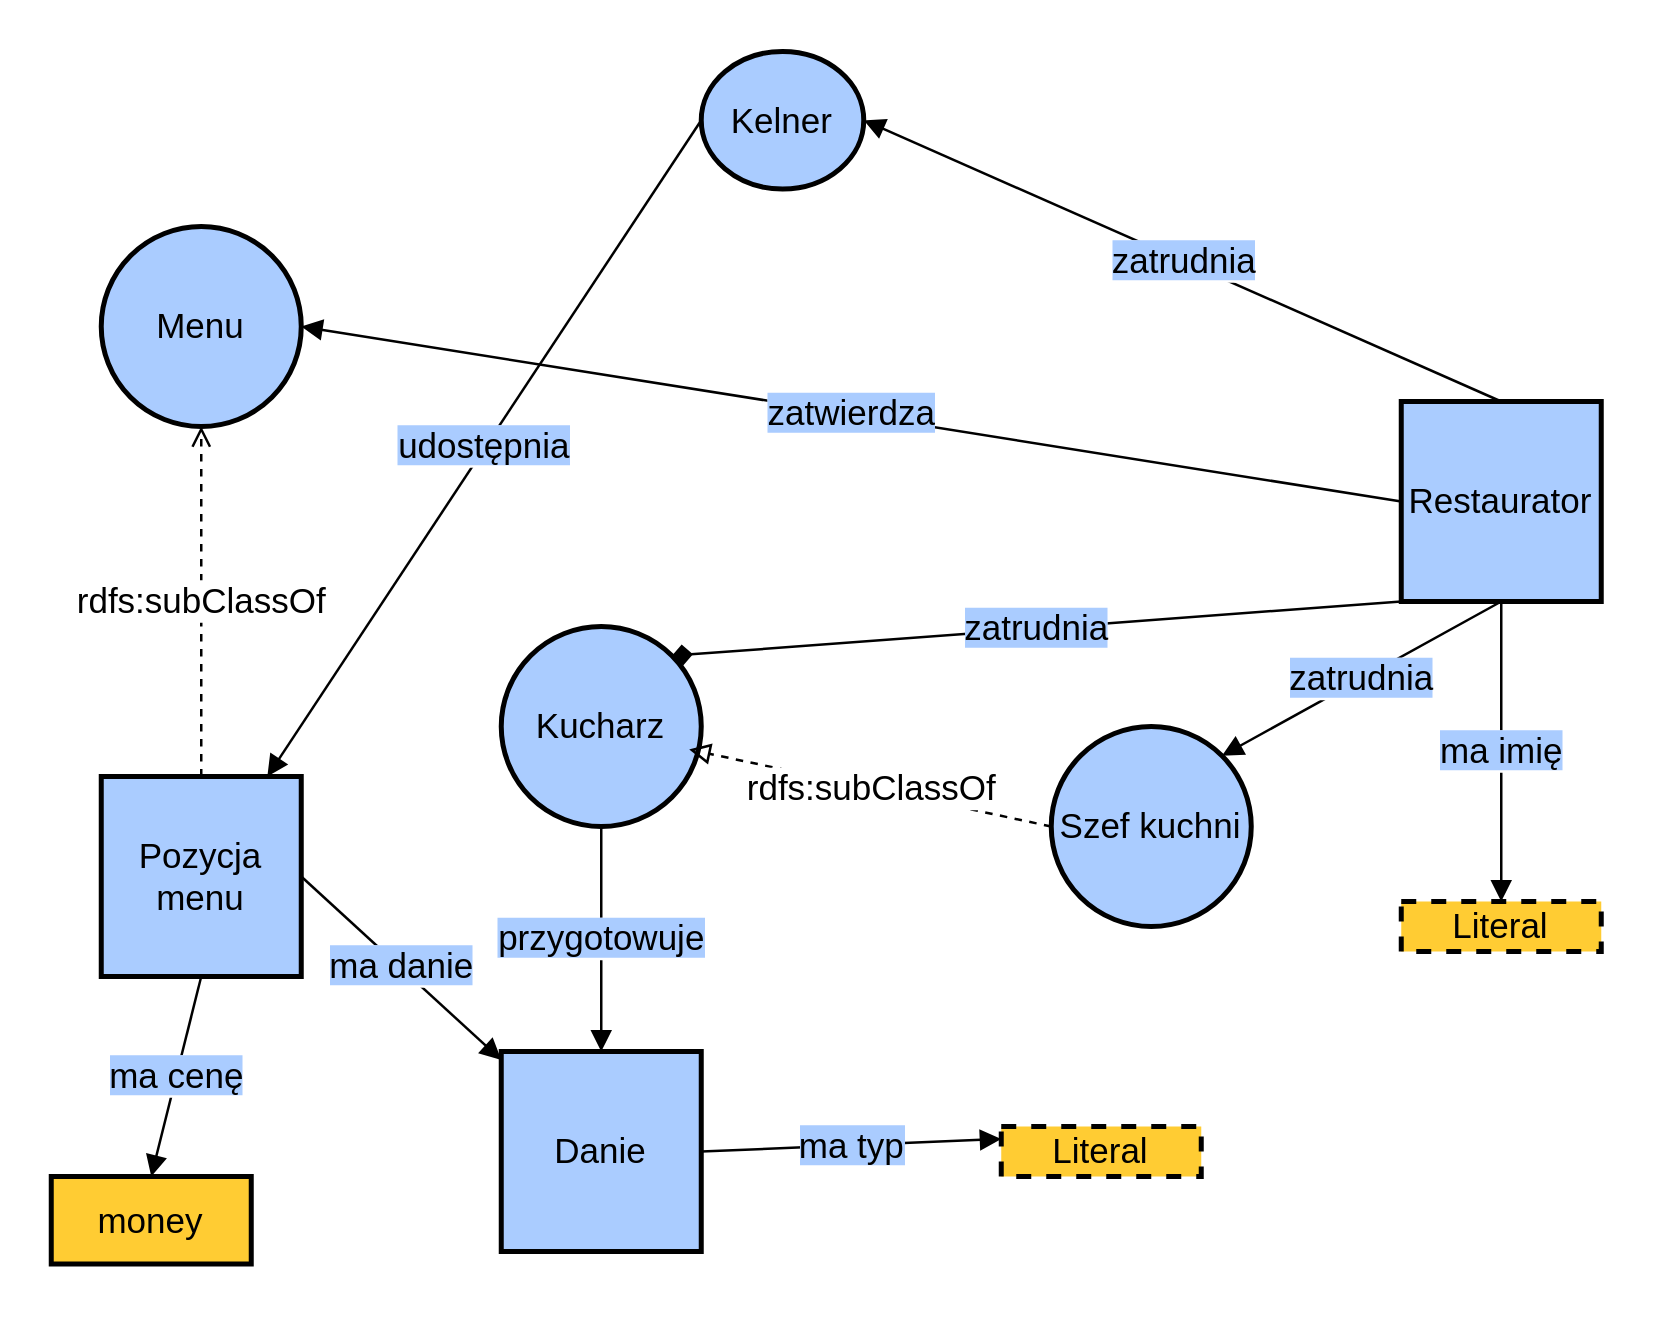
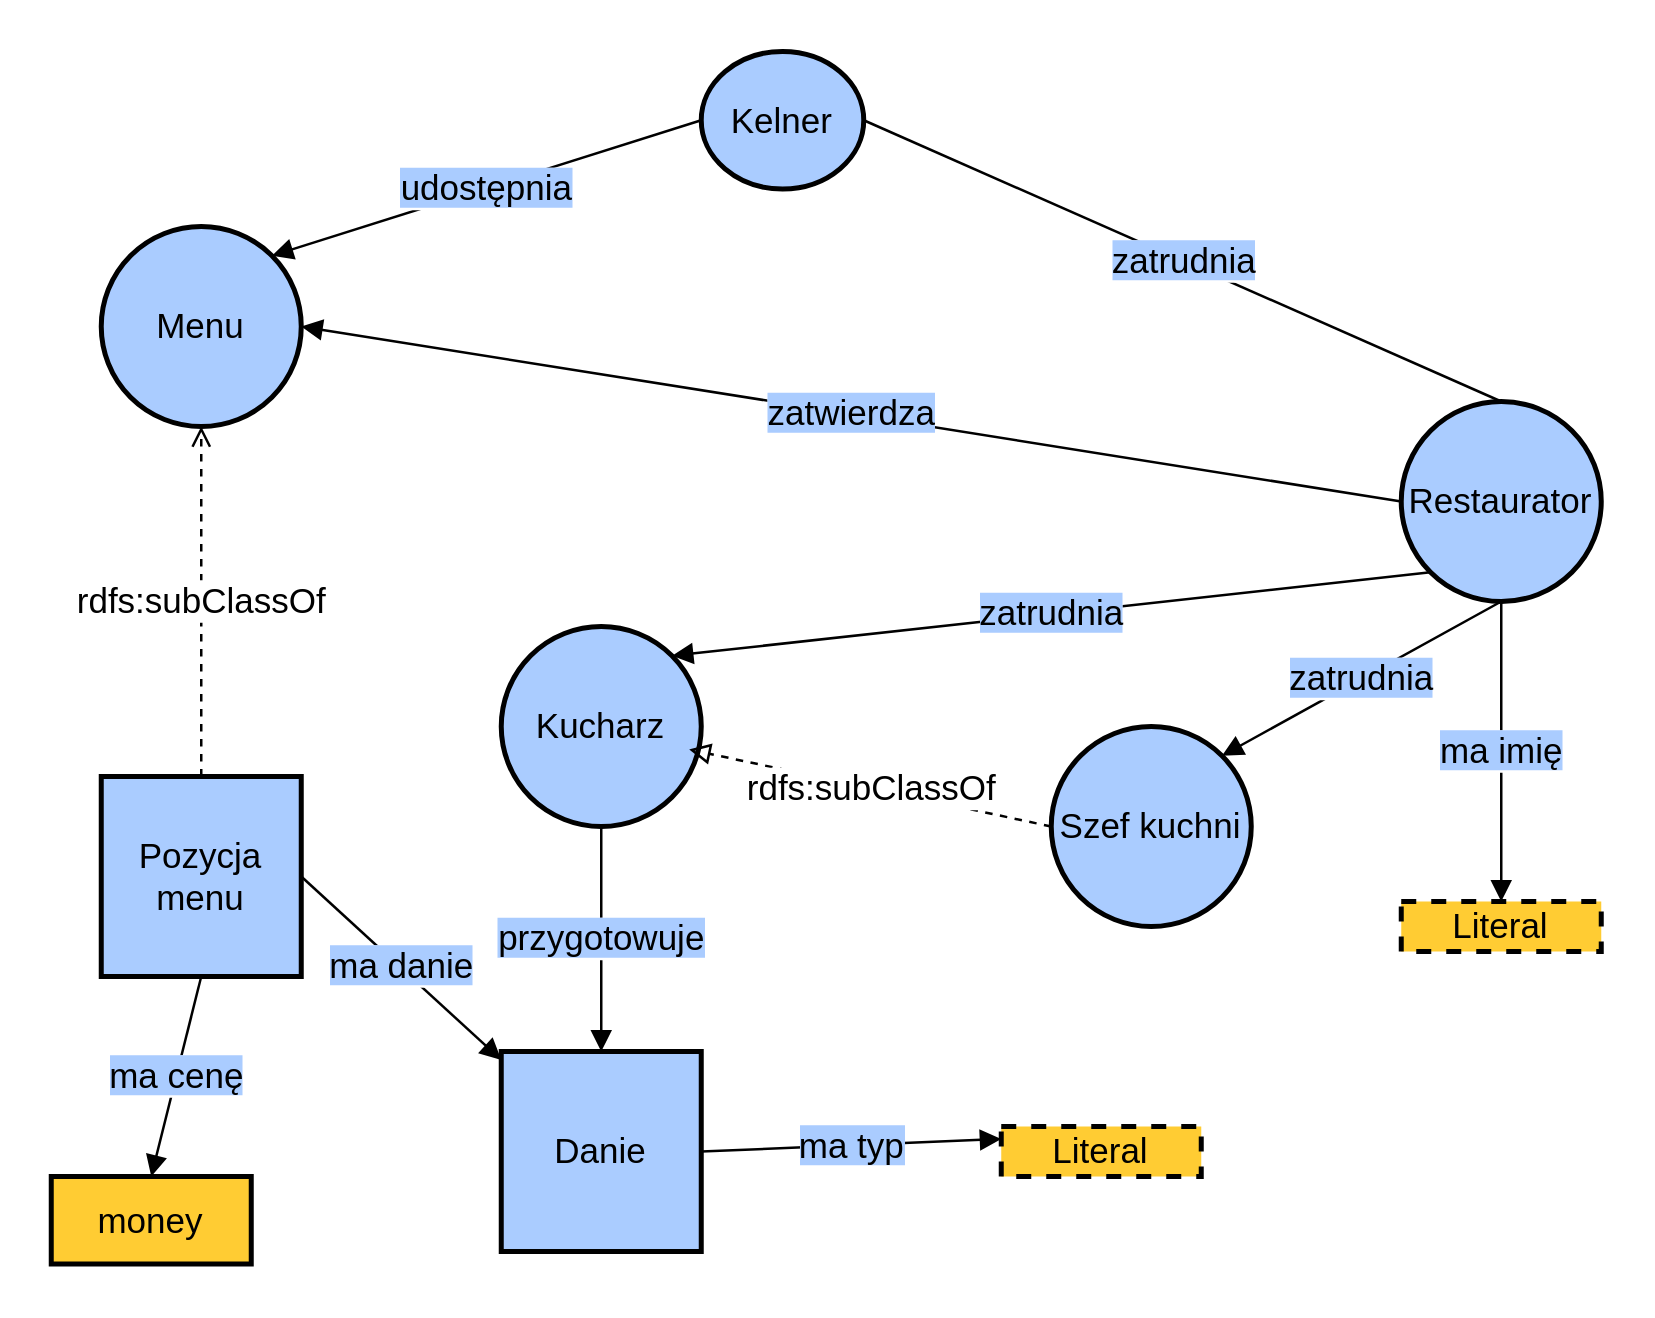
(884, 129) -> (876, 125)
(1501, 501) -> (1501, 501)
(376, 612) -> (624, 144)
(1046, 628) -> (1061, 613)
